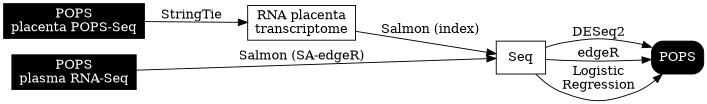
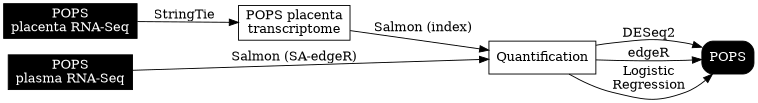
(74, 21) -> (70, 21)
(302, 23) -> (294, 23)
(521, 58) -> (542, 58)
